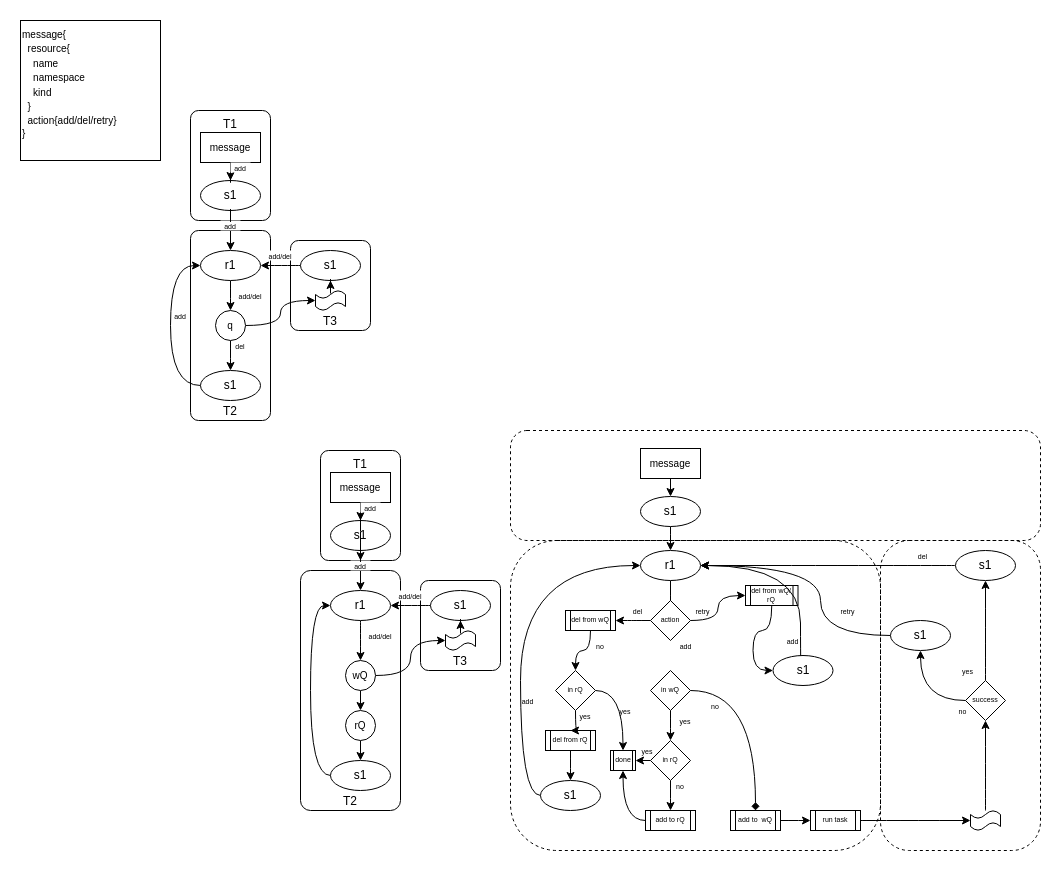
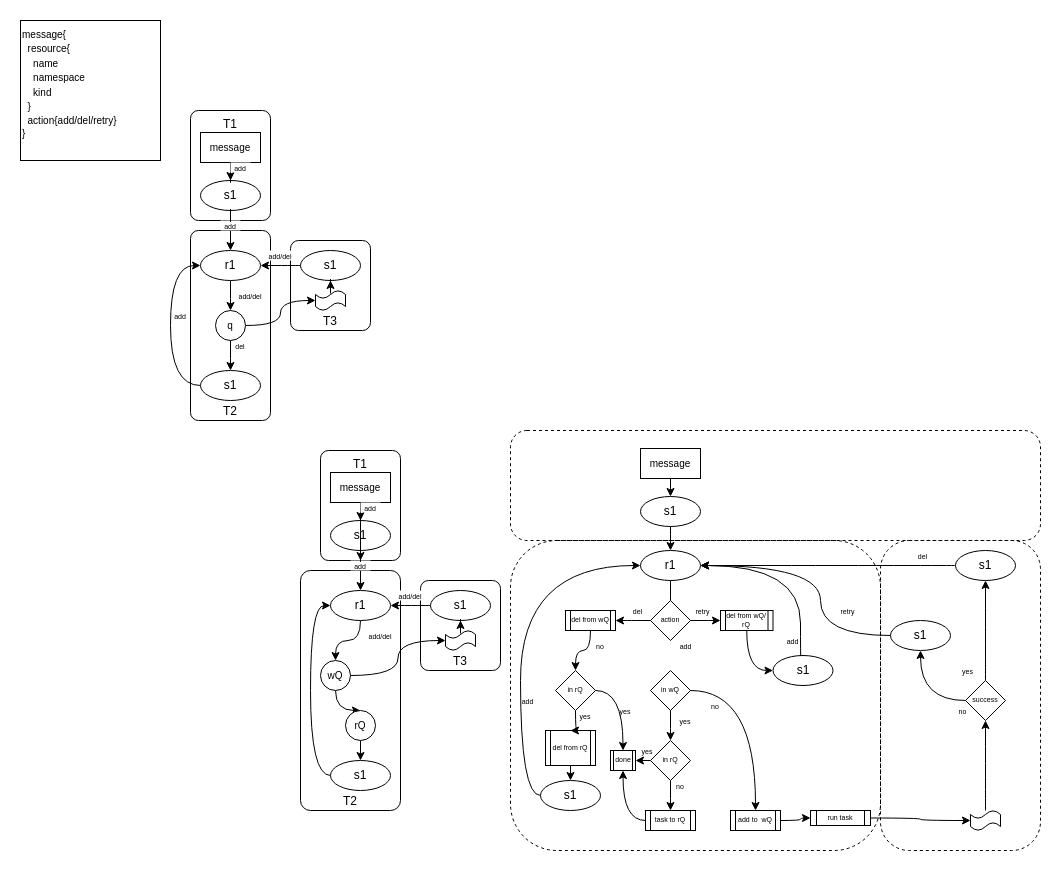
(772, 596) -> (747, 621)
(361, 676) -> (336, 676)
(571, 741) -> (571, 748)
(755, 802) -> (755, 802)
(671, 821) -> (671, 821)
(836, 821) -> (841, 818)
